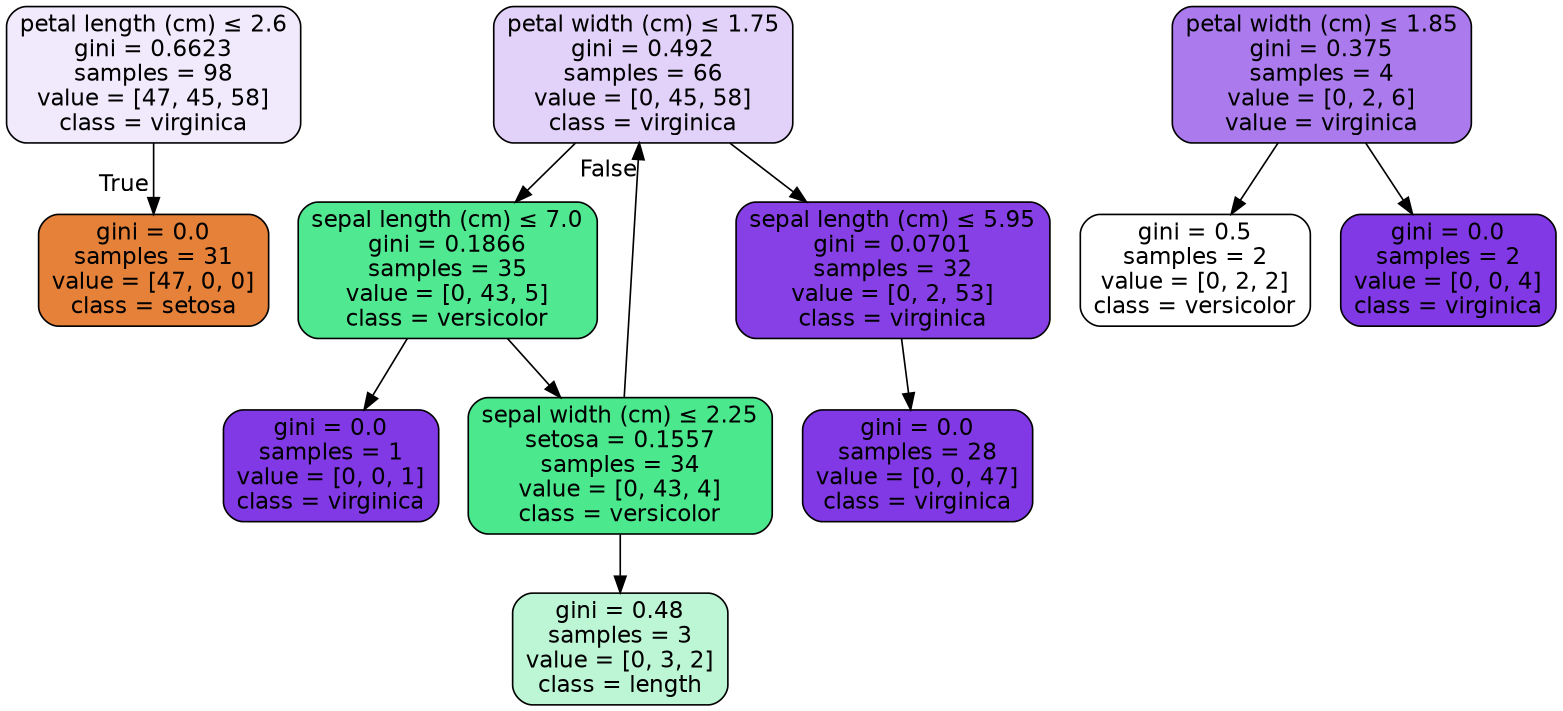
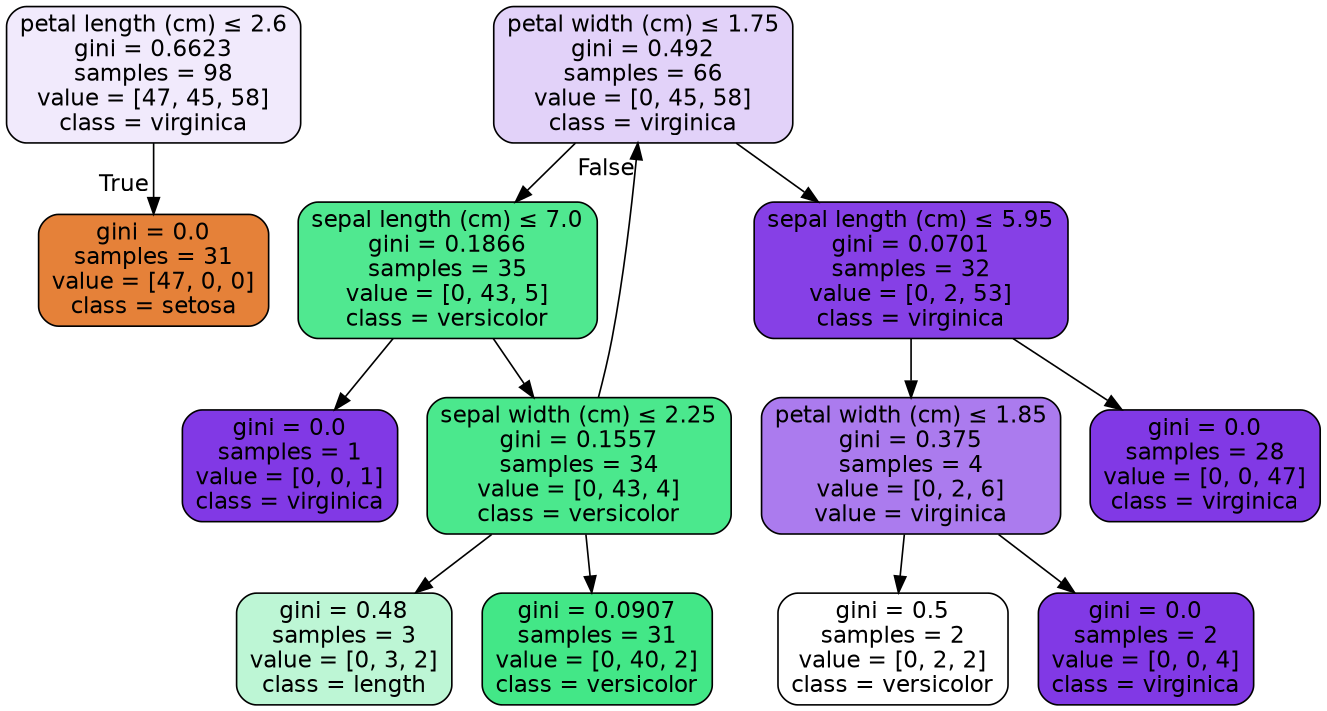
none -> (911, 360)
(620, 440) -> (579, 440)
none -> (597, 649)
